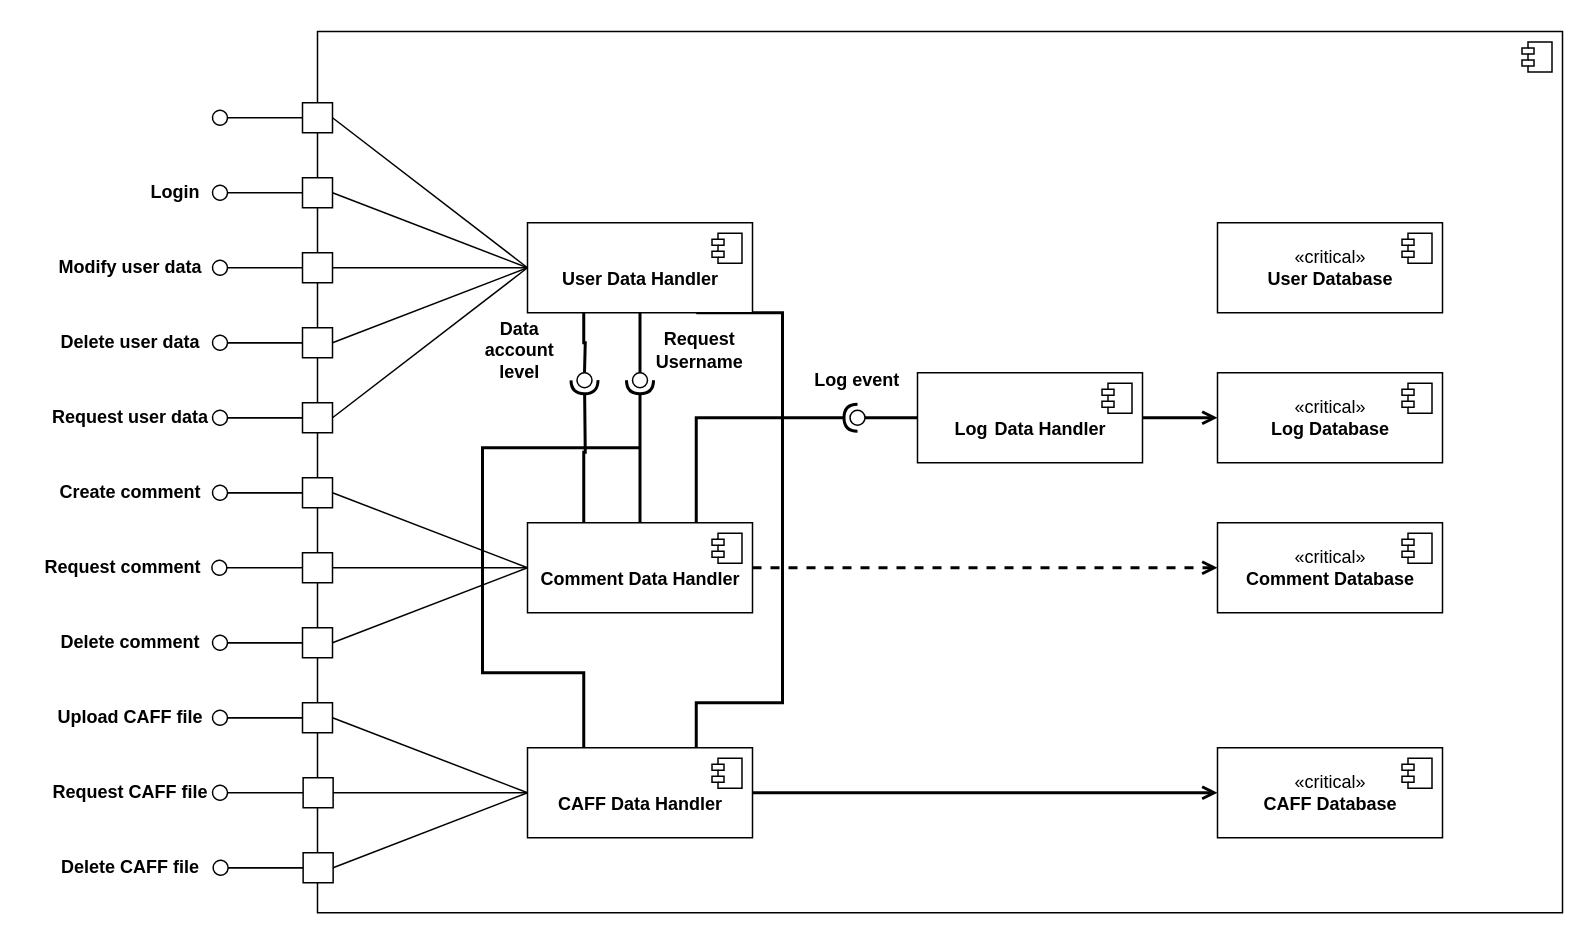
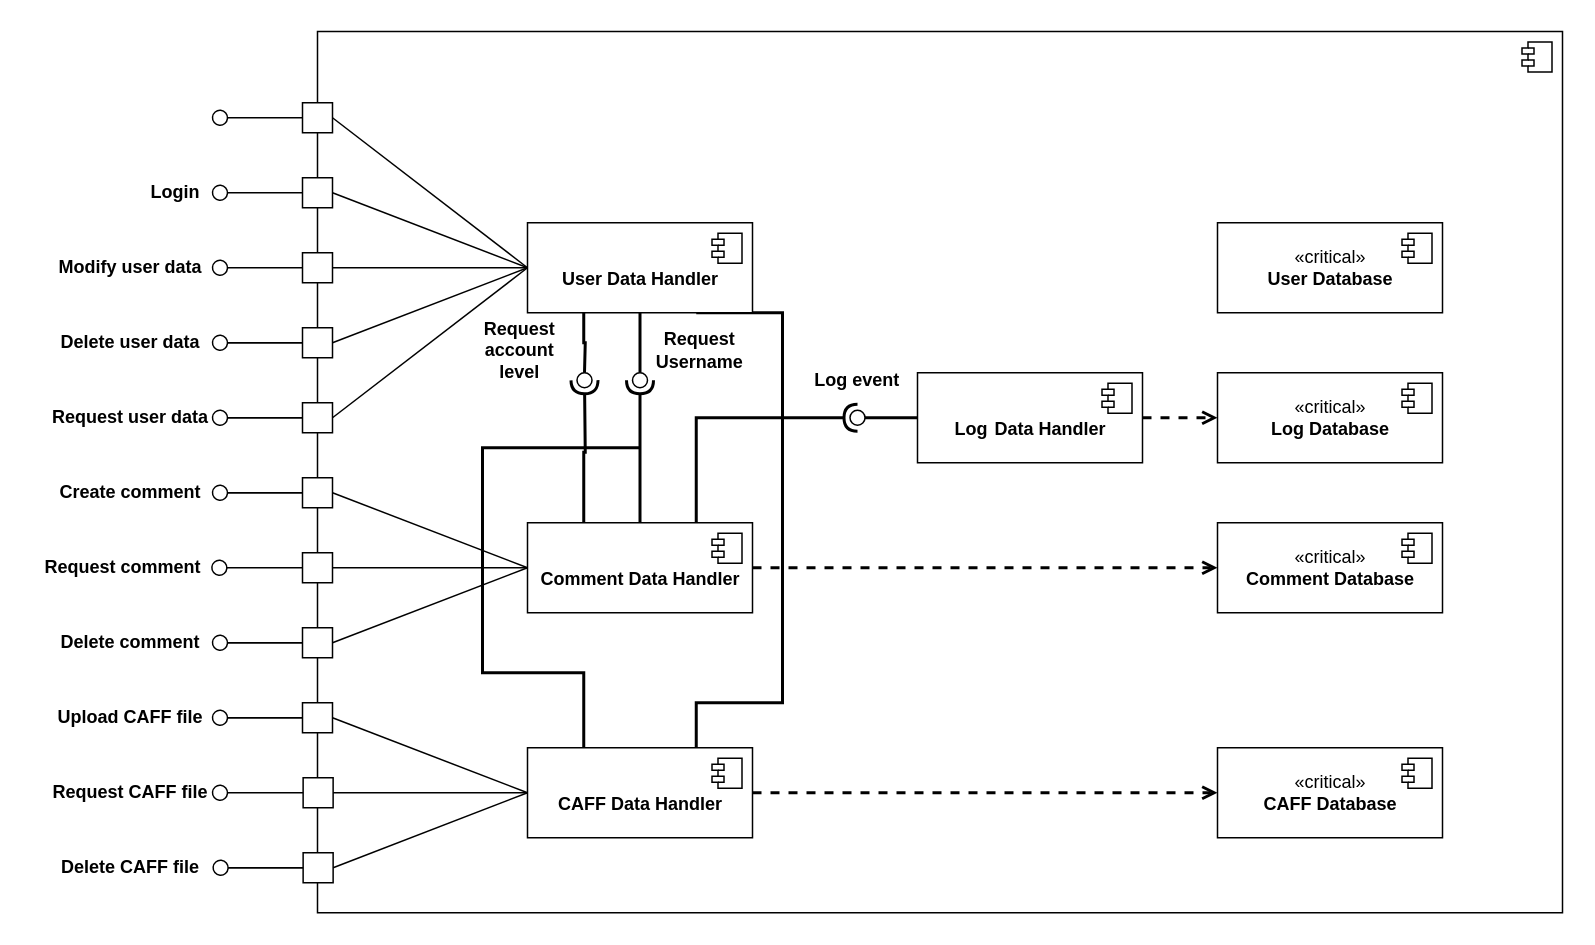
(520, 350) -> (520, 350)
(1179, 418) -> (1179, 418)
(981, 793) -> (981, 793)
